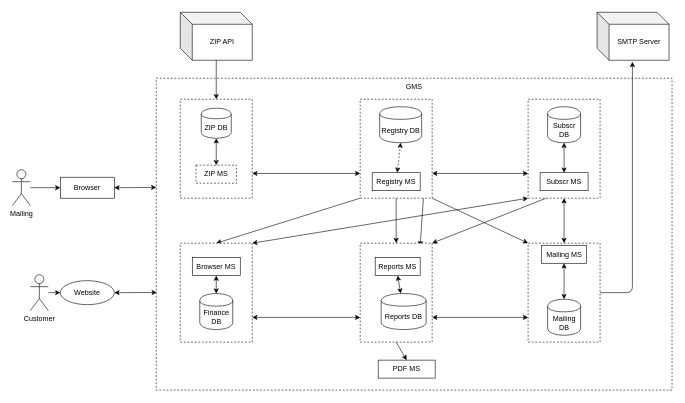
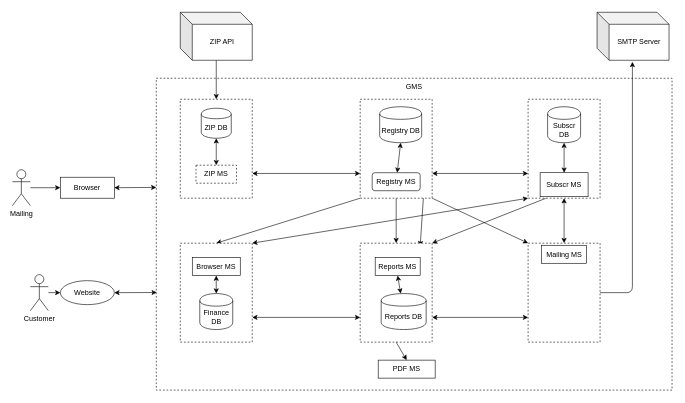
(399, 158) -> (399, 158)
(396, 182) -> (396, 182)
(564, 182) -> (564, 185)
(564, 294) -> none
(564, 317) -> none
